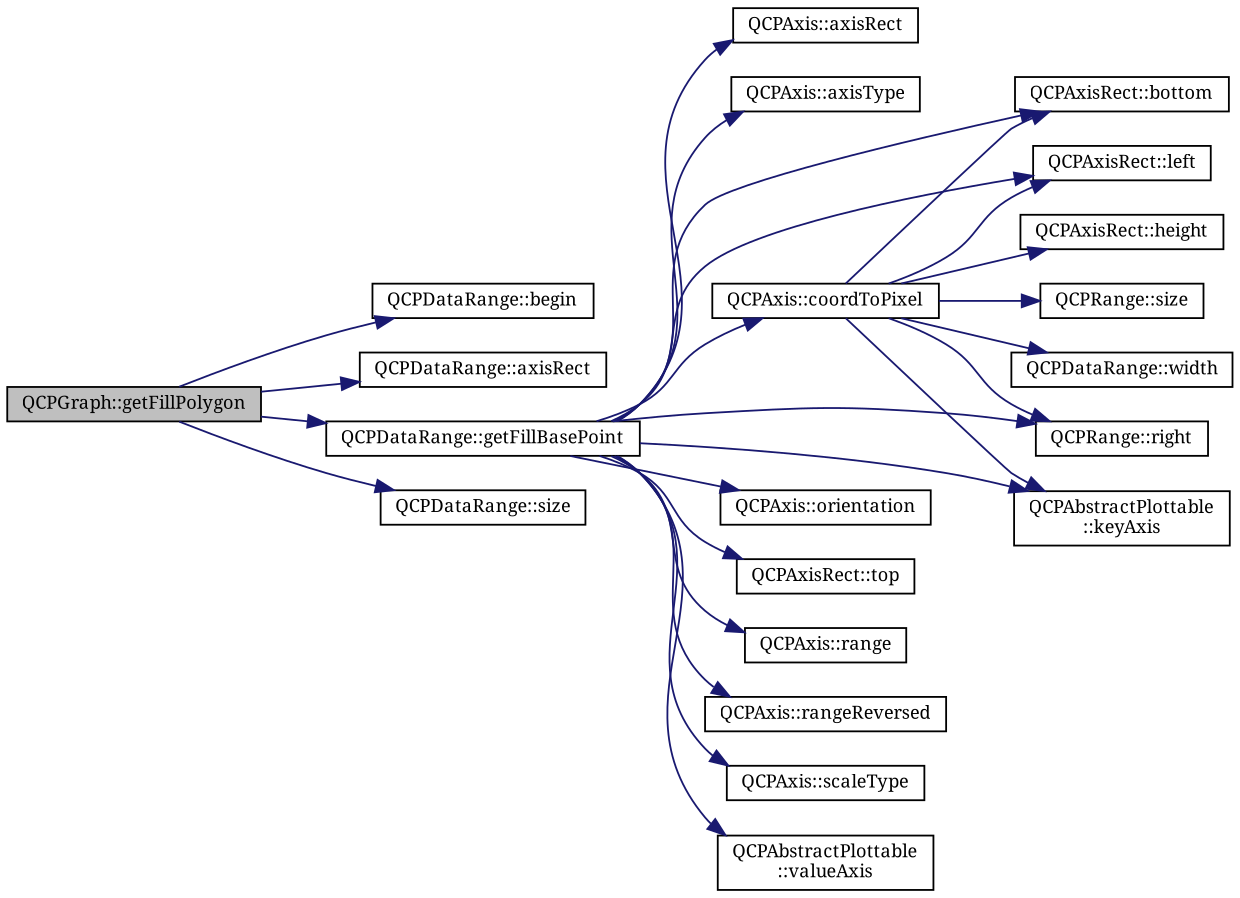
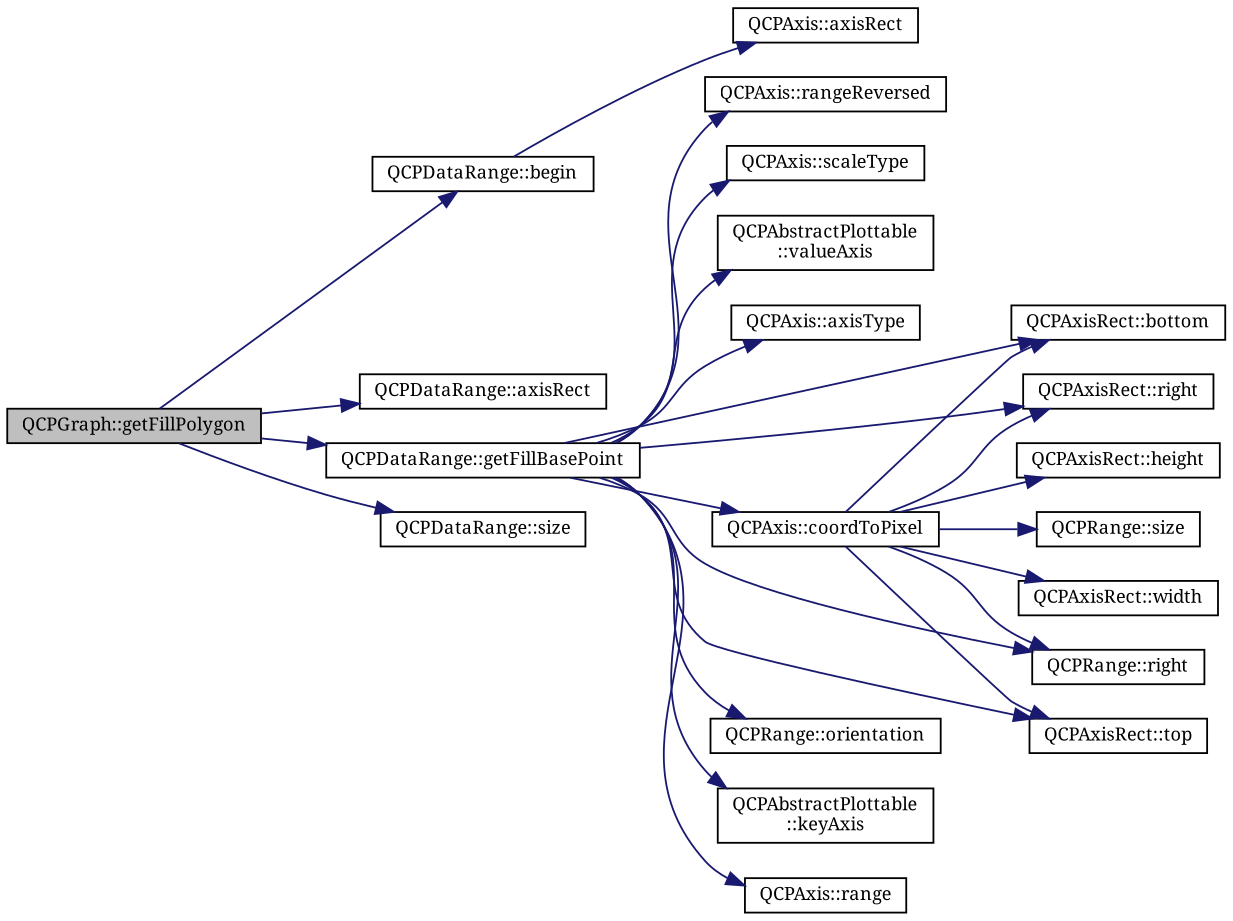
(1122, 163) -> (1118, 392)
(667, 178) -> (624, 97)
(1122, 370) -> (1118, 598)
(931, 398) -> (918, 615)
(826, 508) -> (826, 736)
